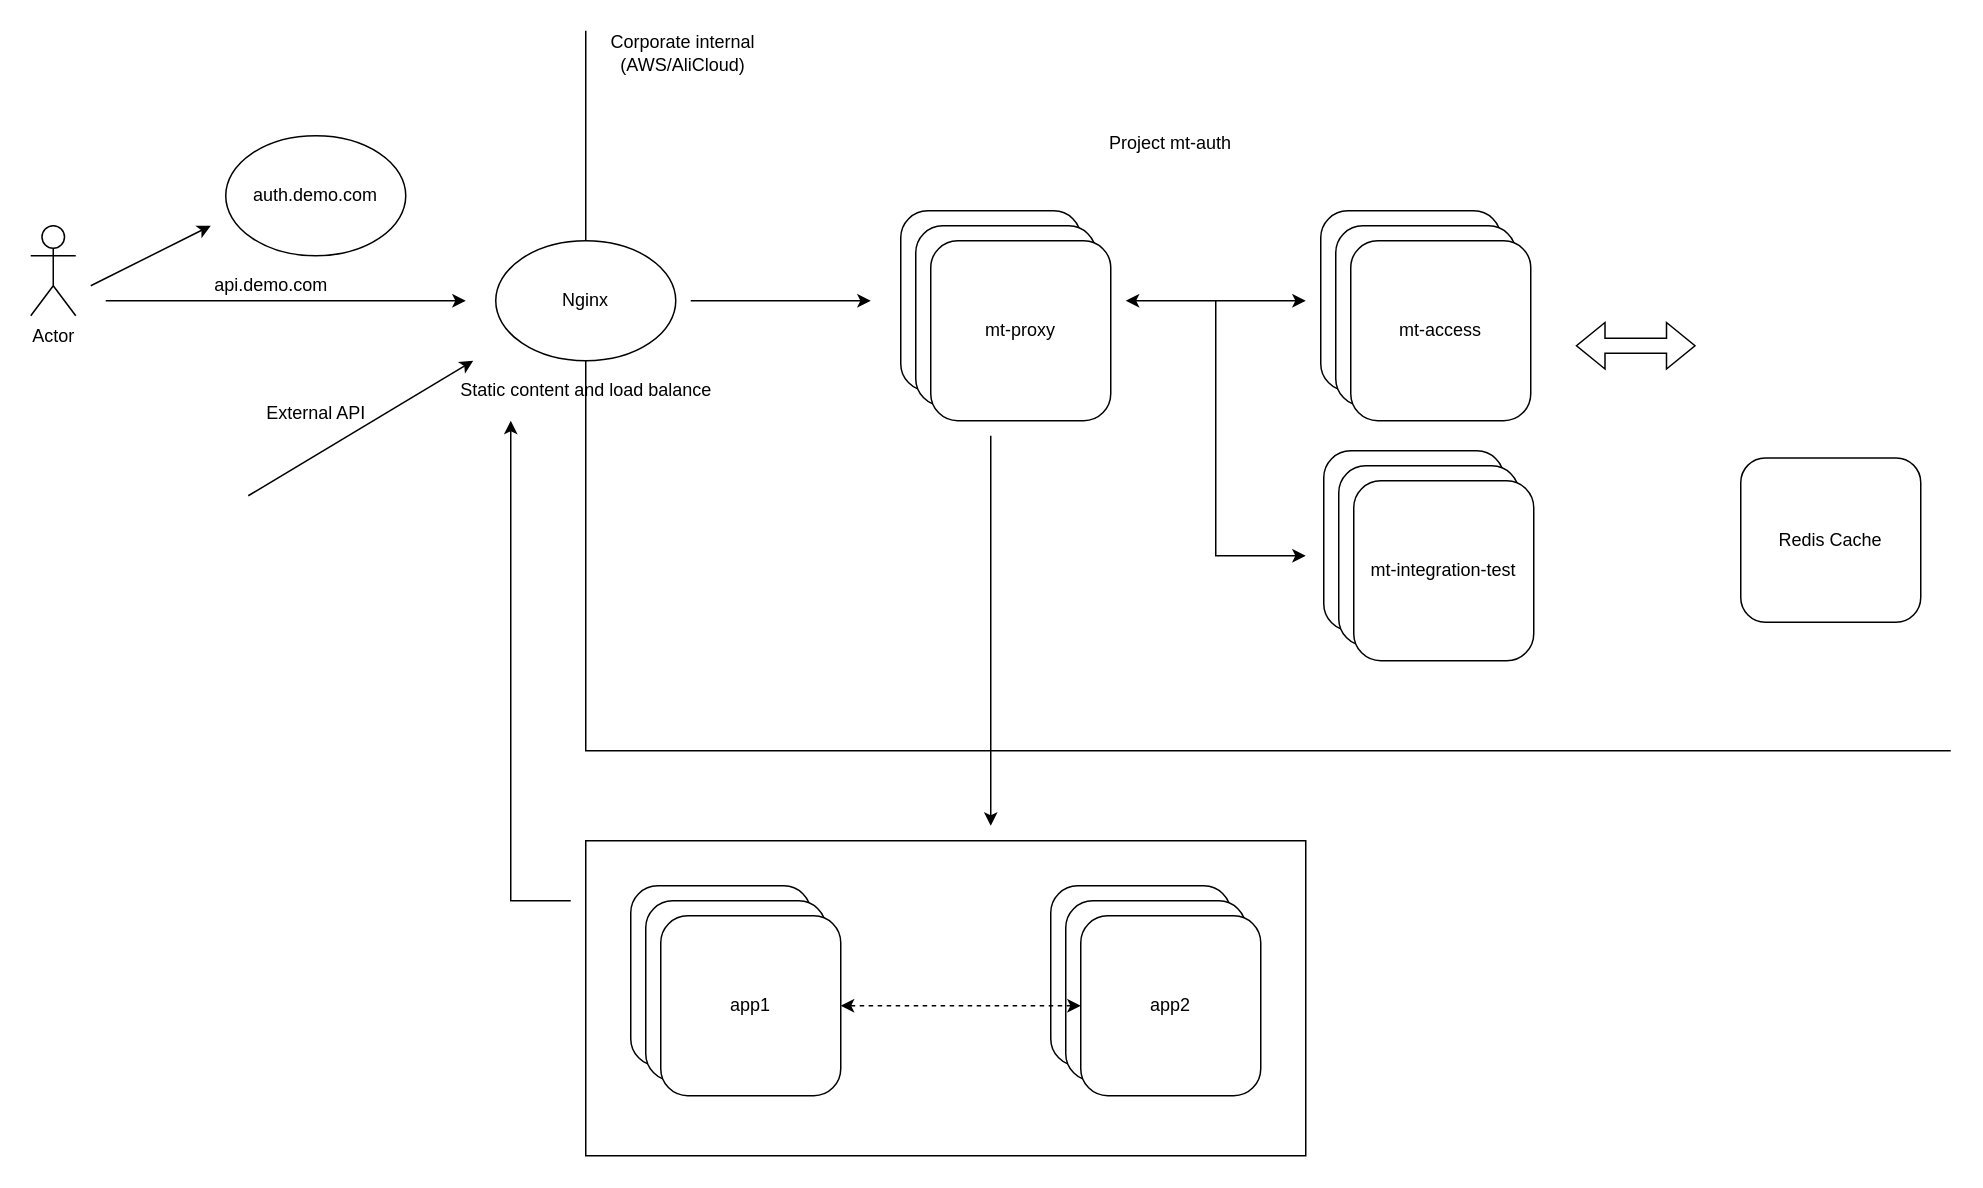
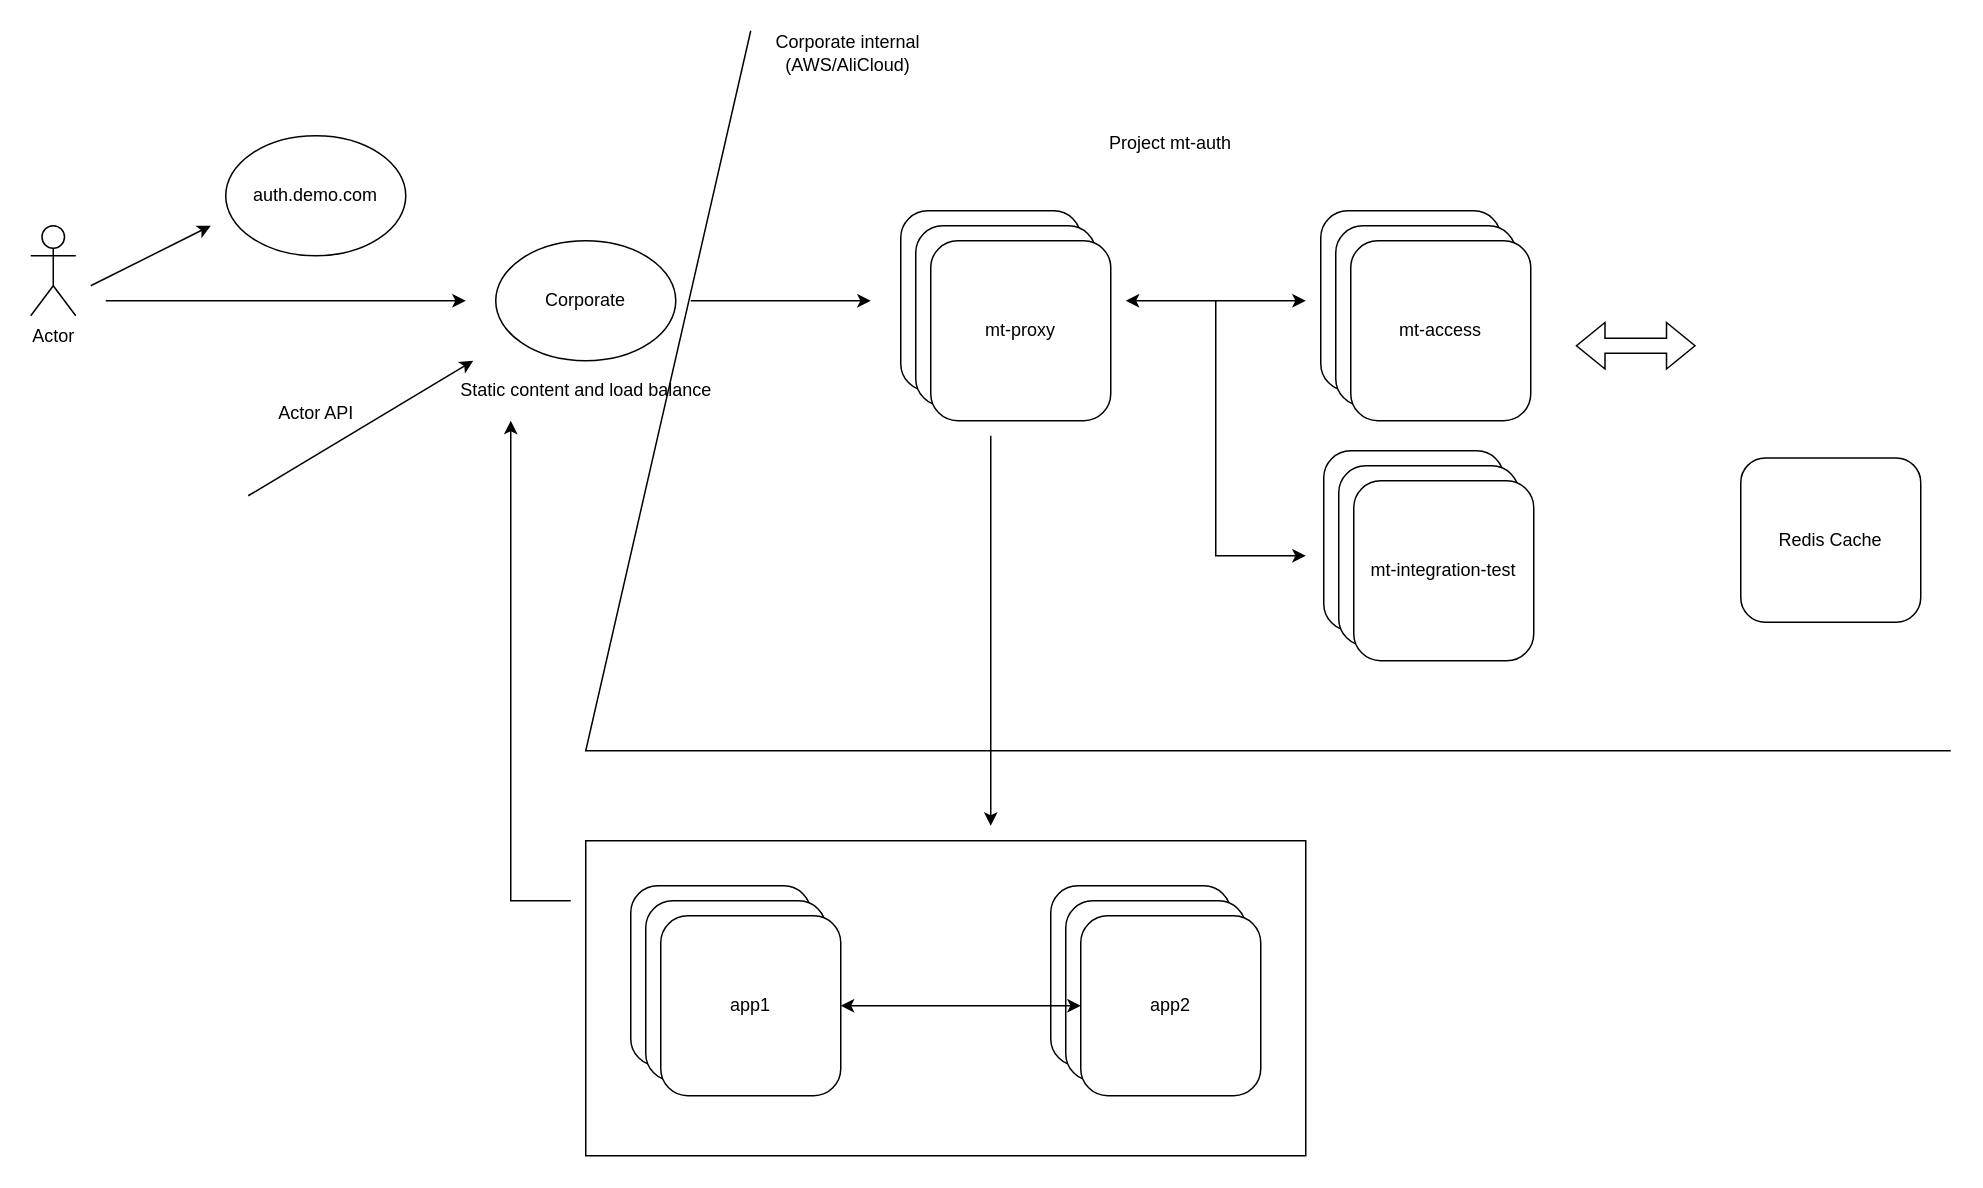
(683, 53) -> (848, 53)
(271, 286) -> none
(586, 301) -> (586, 301)
(317, 413) -> (317, 413)
(960, 1006) -> (960, 1006)
